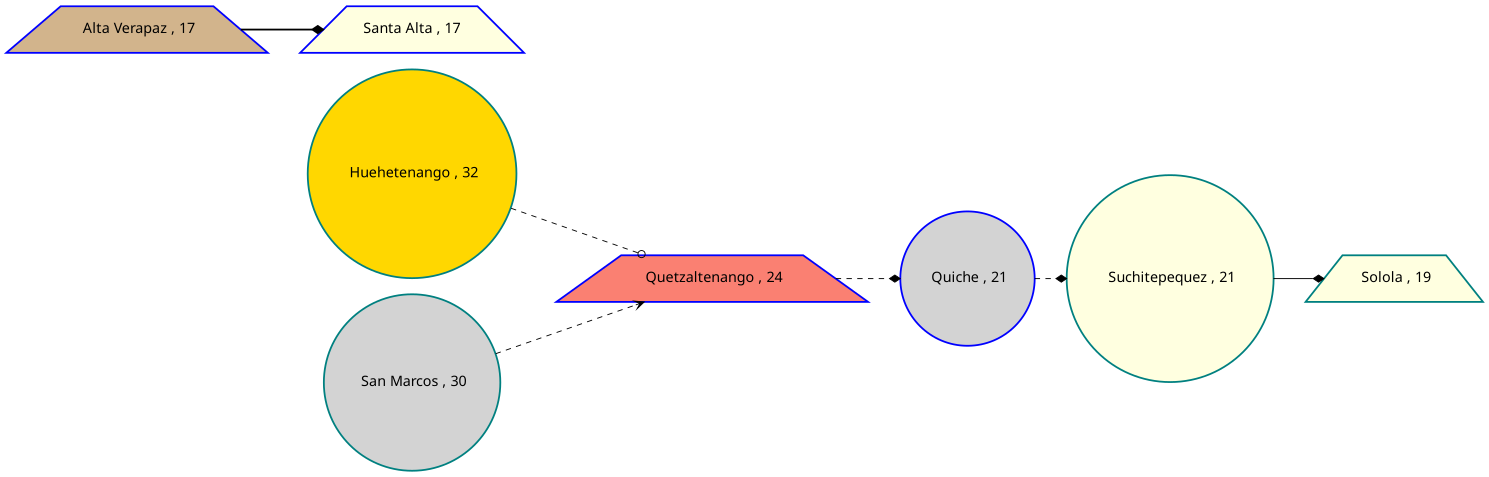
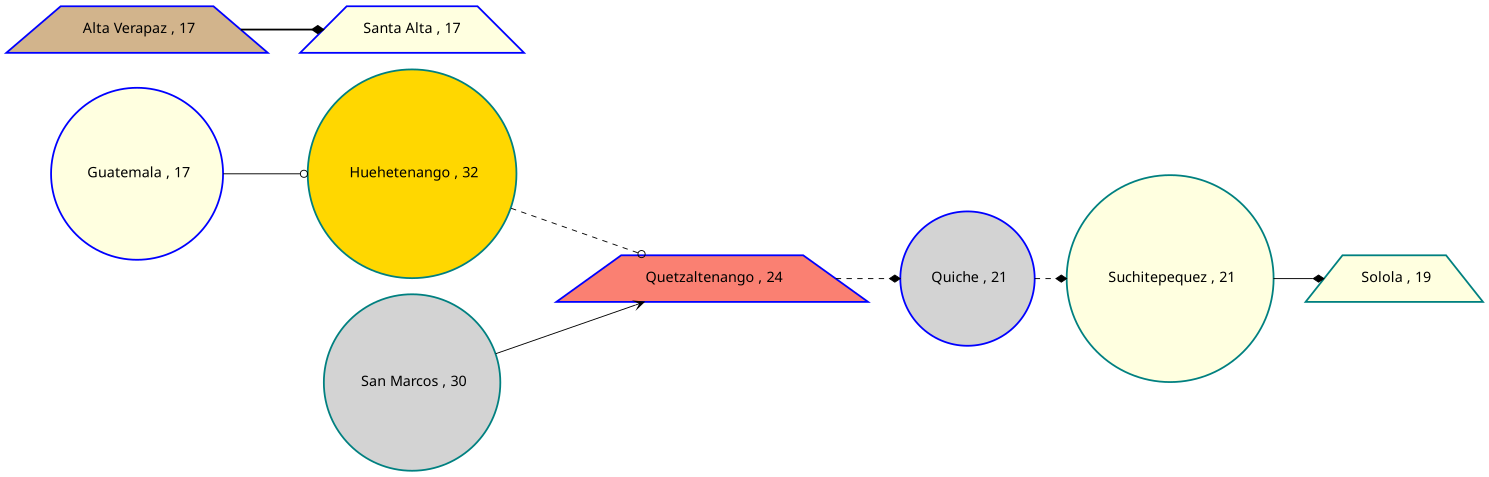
none -> (137, 174)
(566, 329) -> (566, 329)
